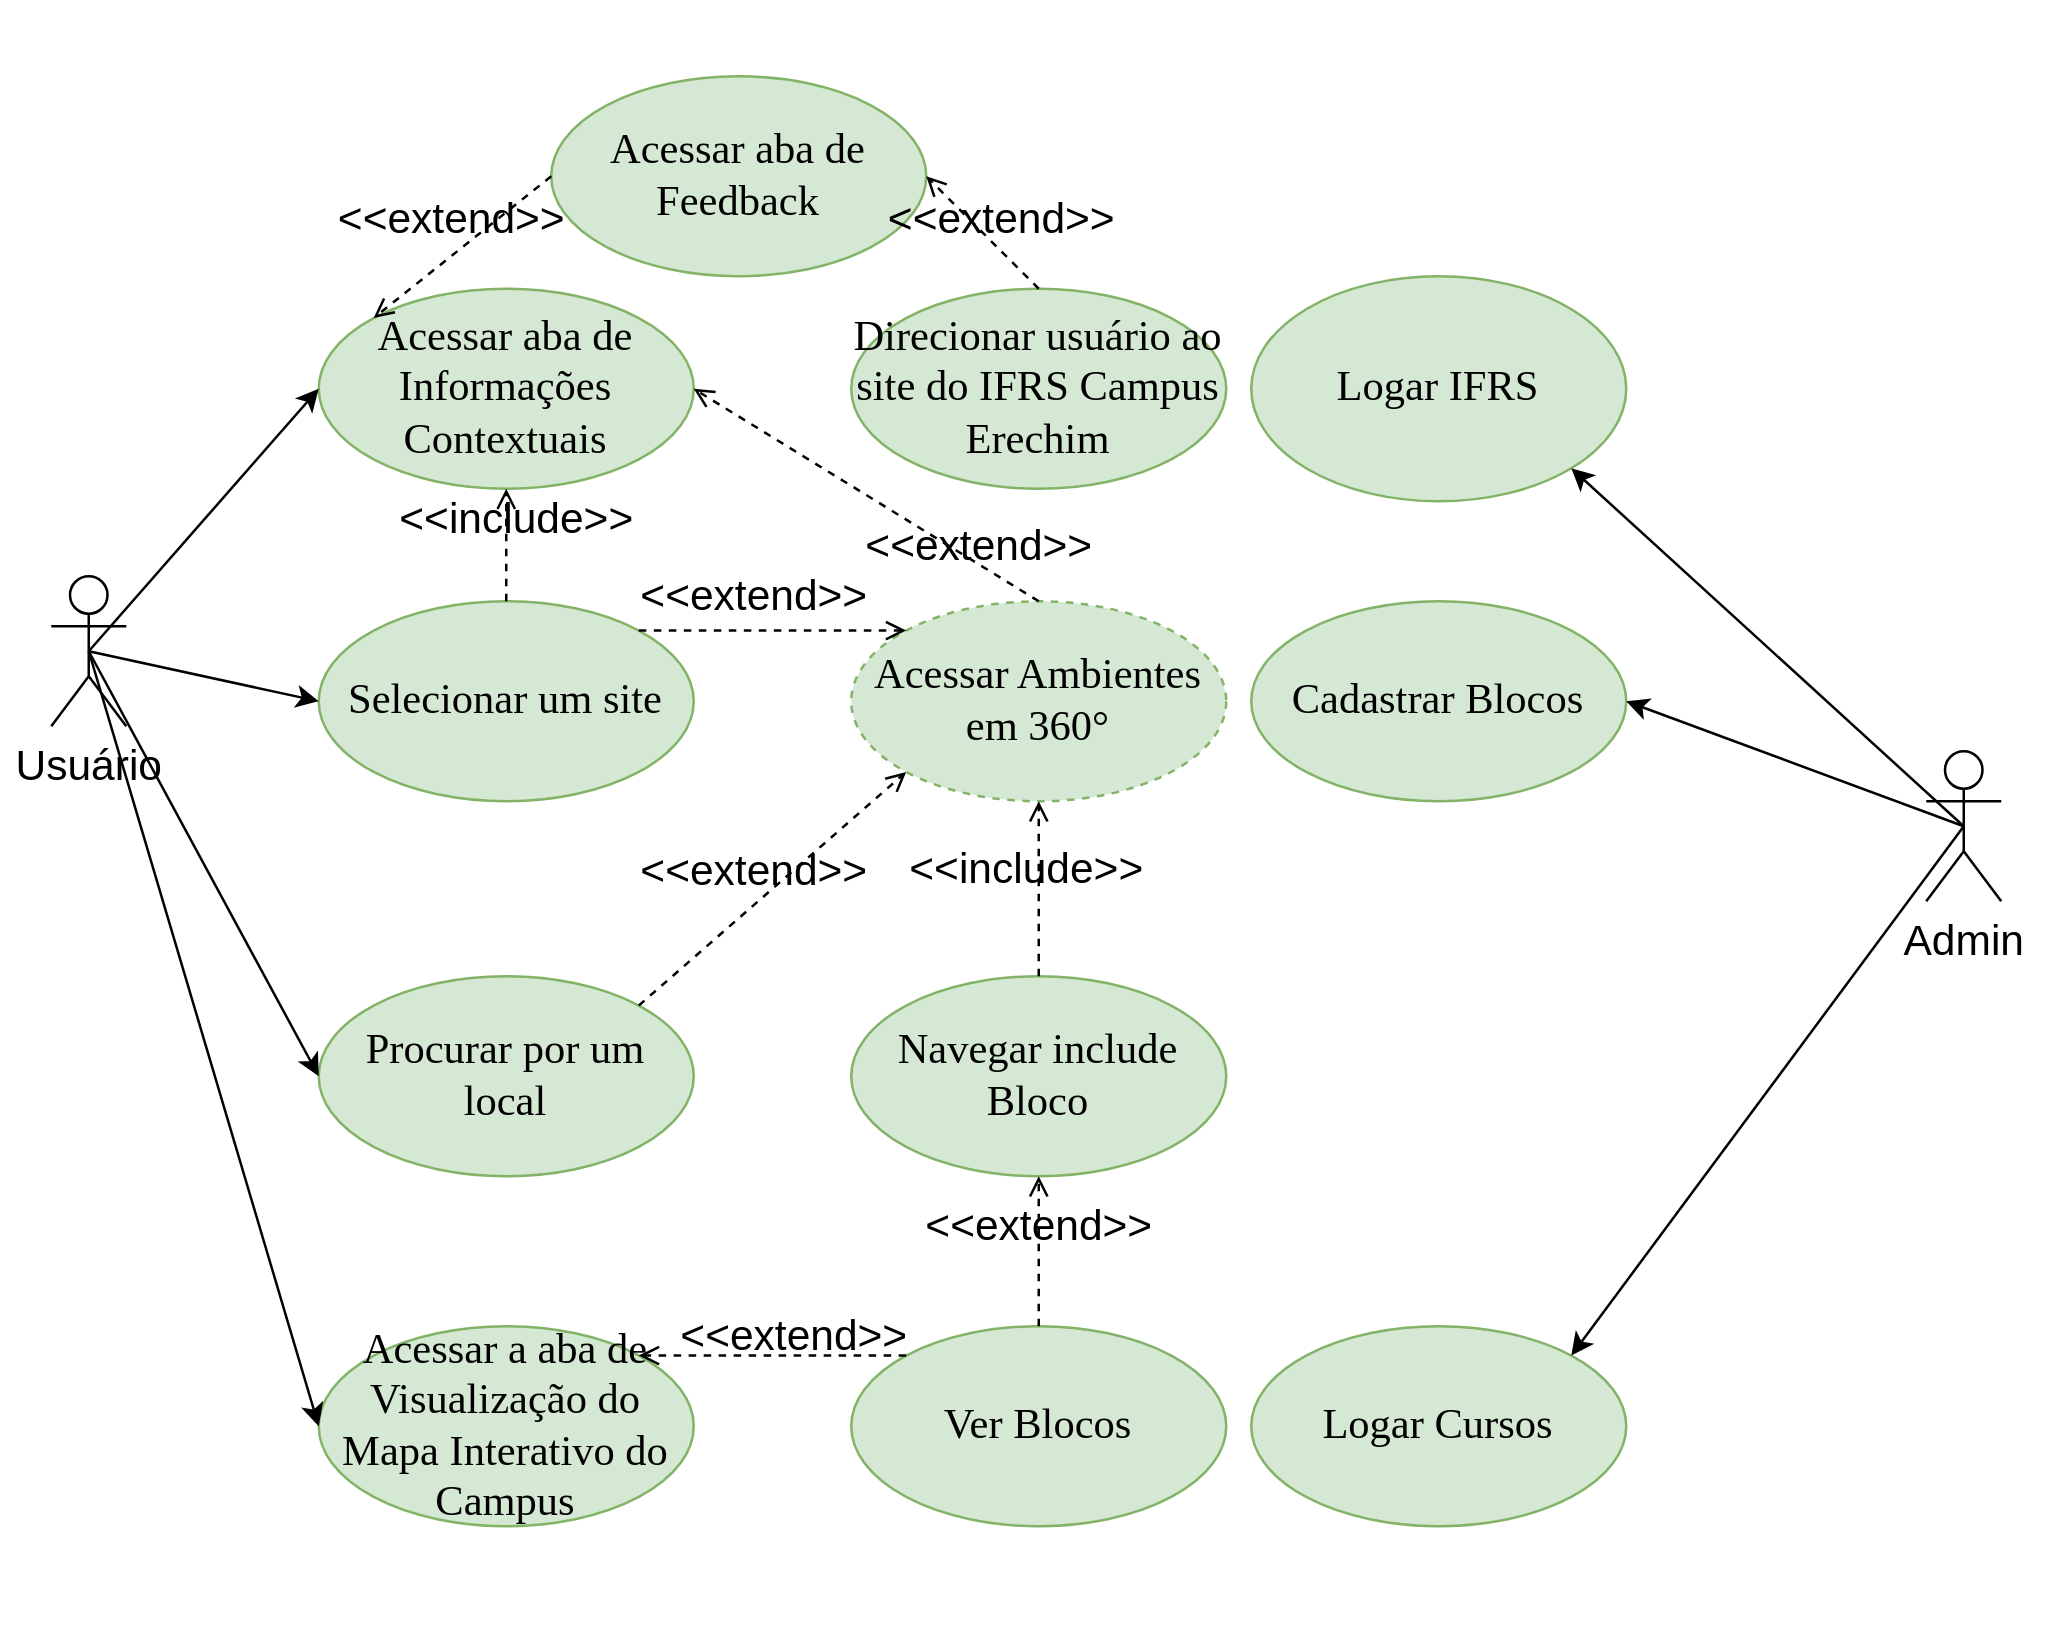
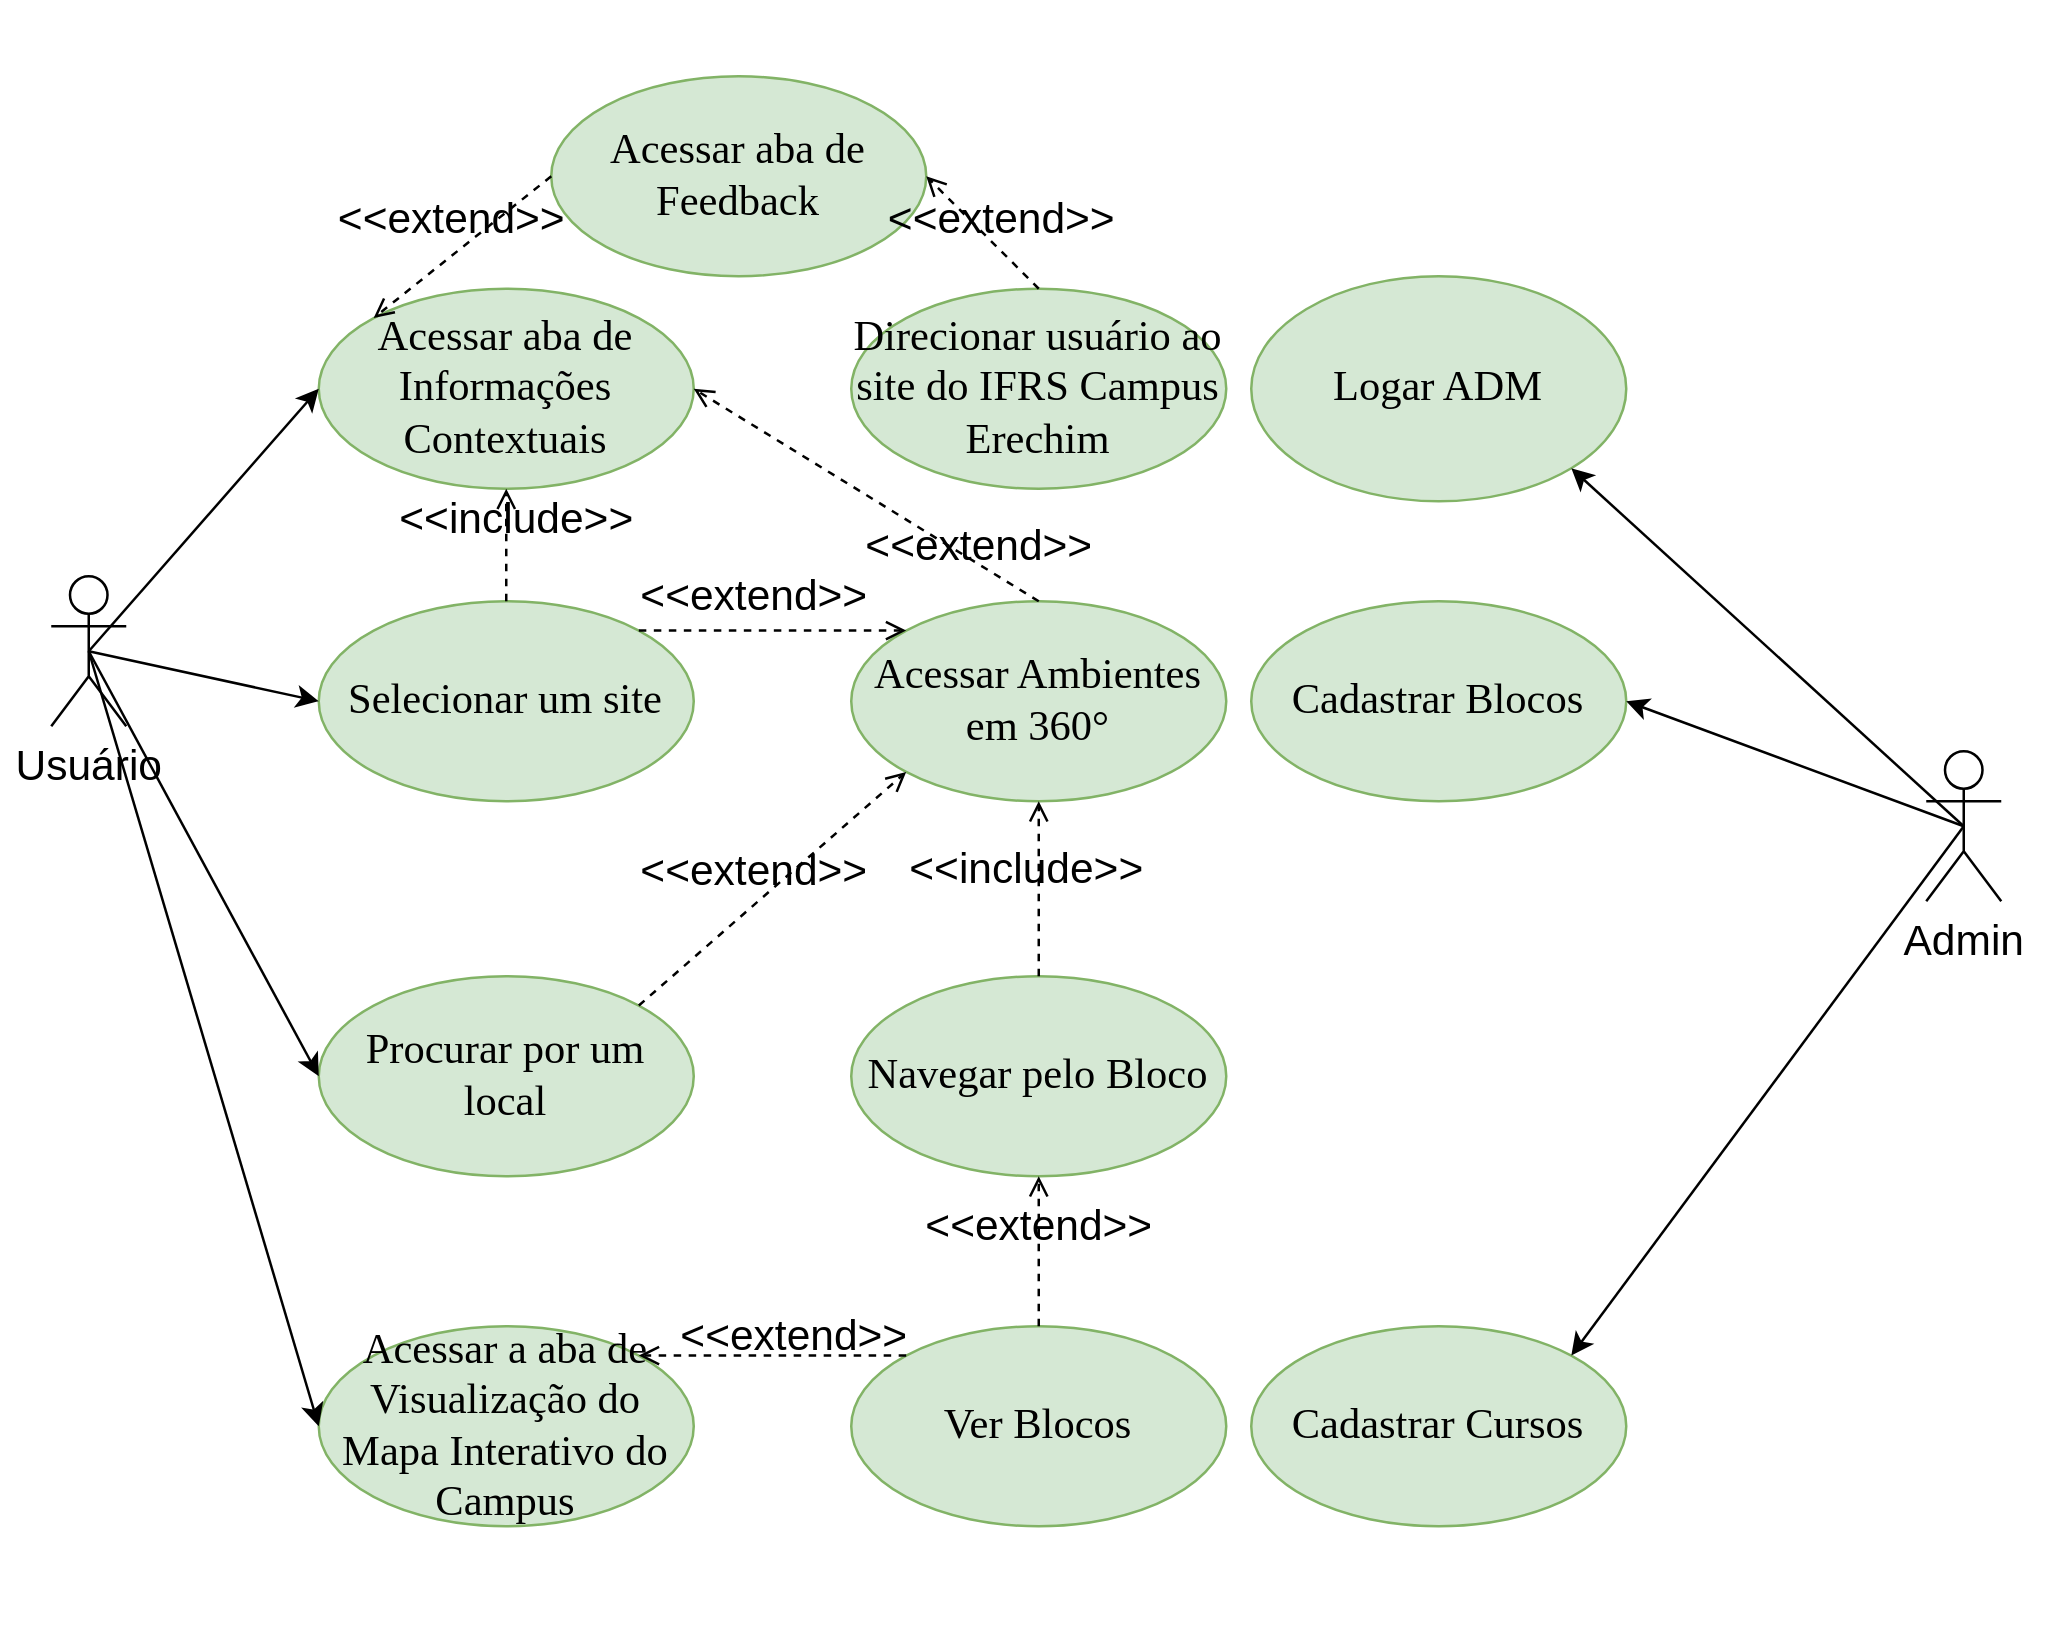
(1439, 389) -> (1439, 389)
(1039, 701) -> (1039, 701)
(1039, 1076) -> (1039, 1076)
(1439, 1426) -> (1439, 1426)
